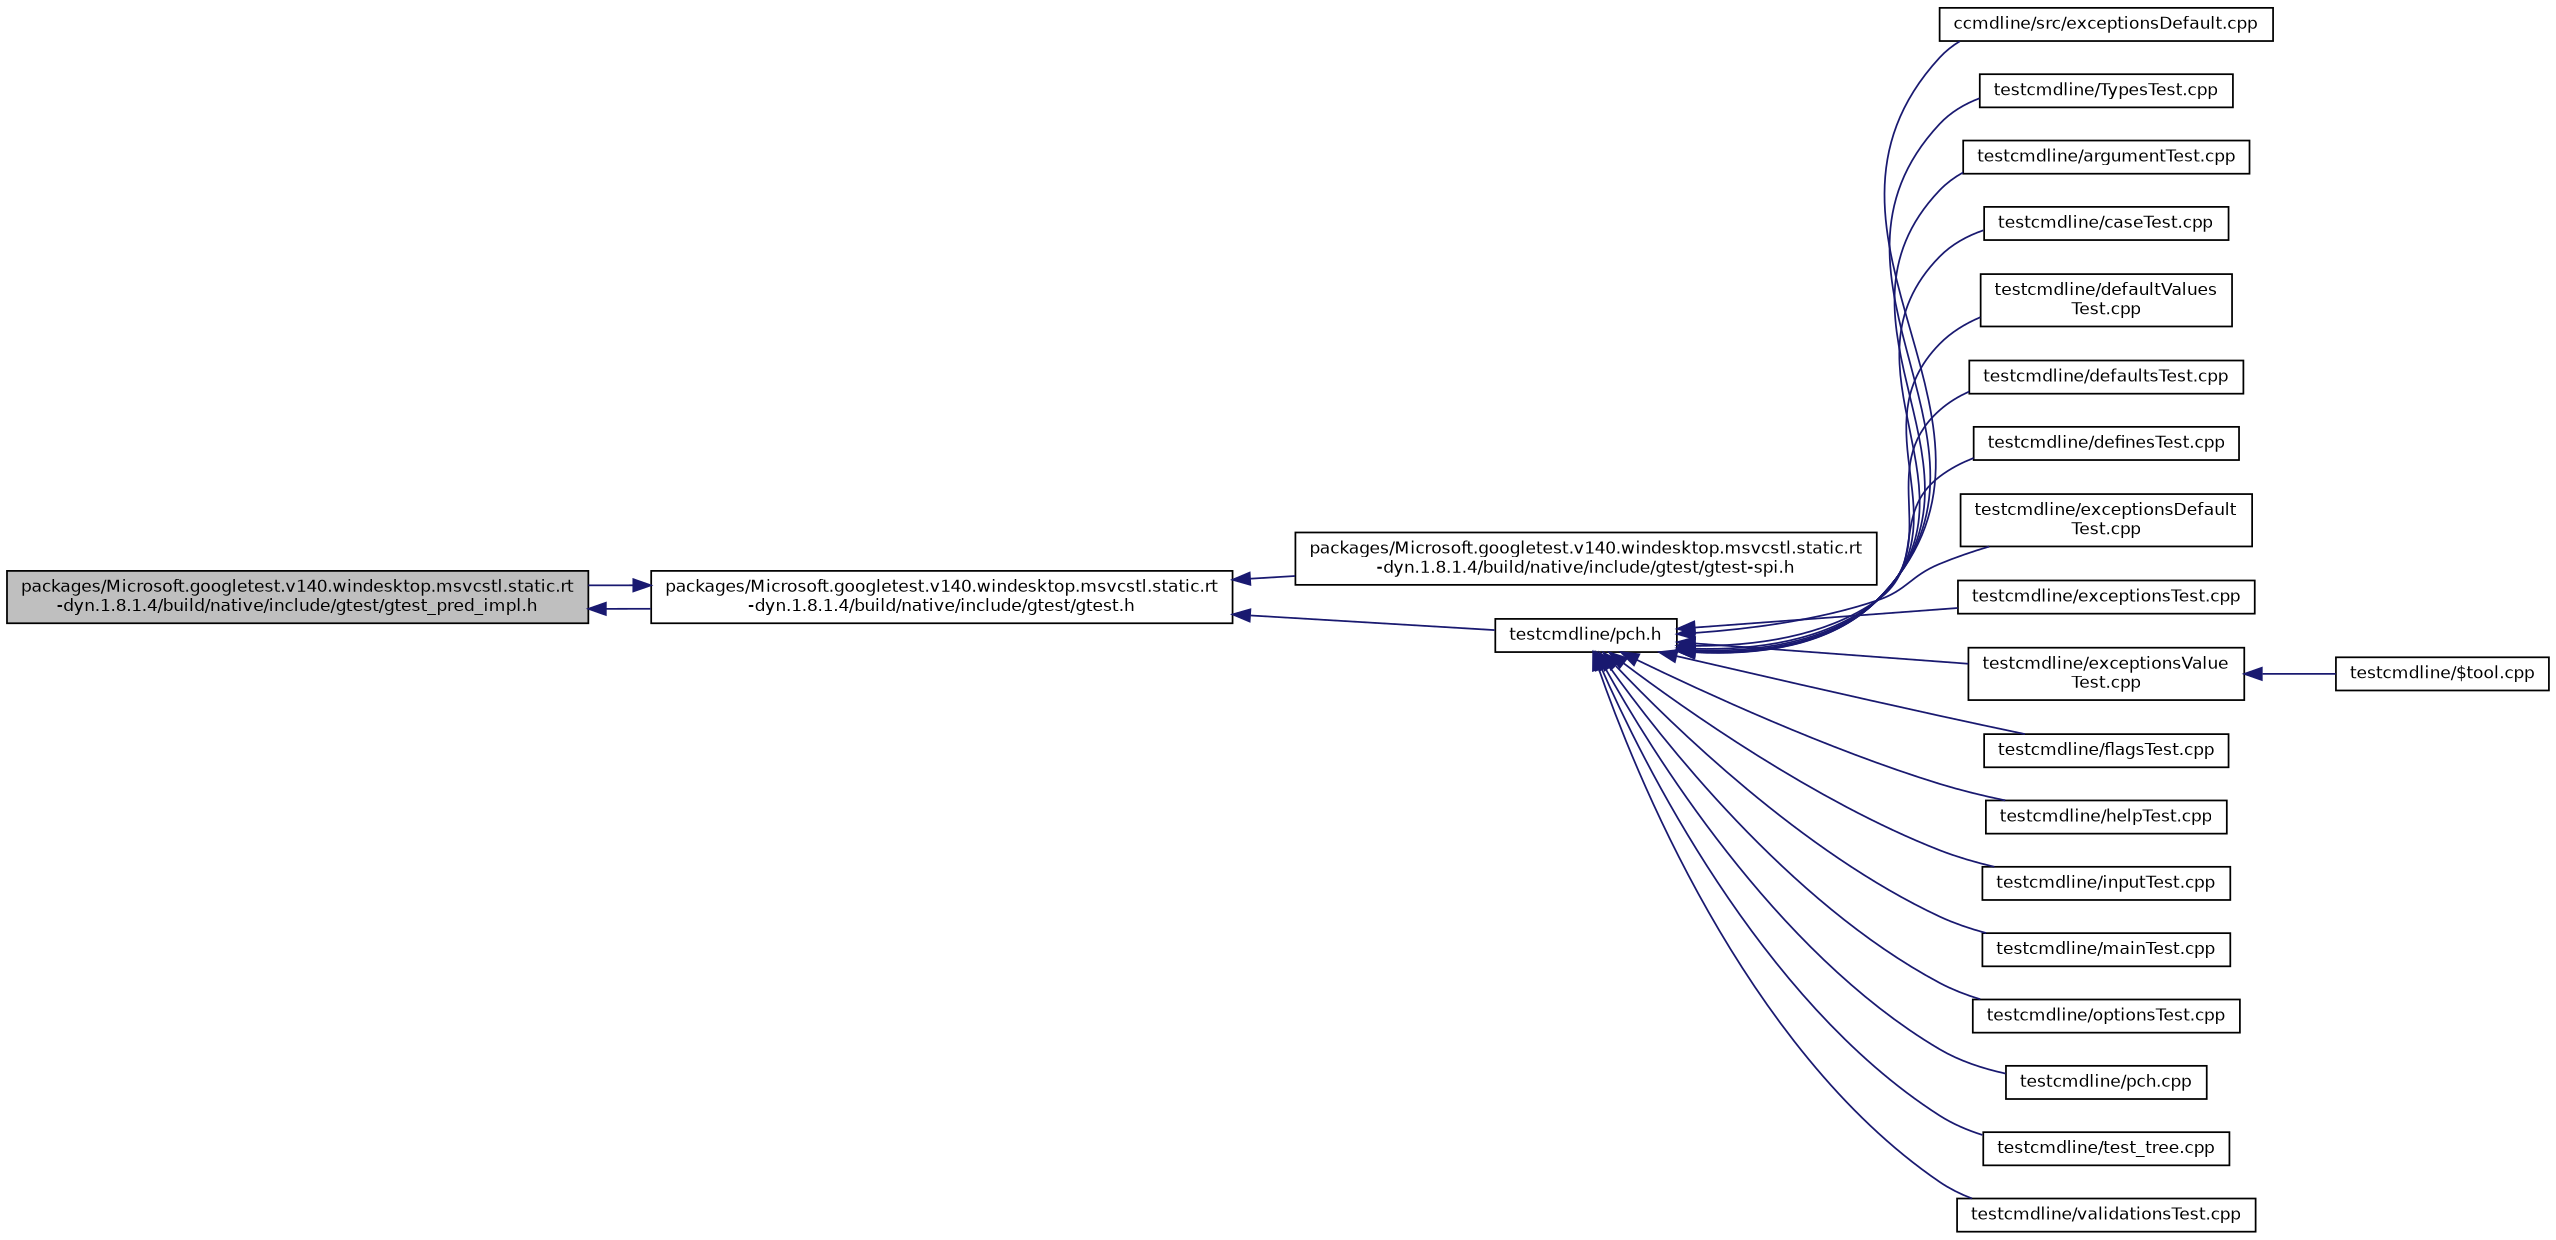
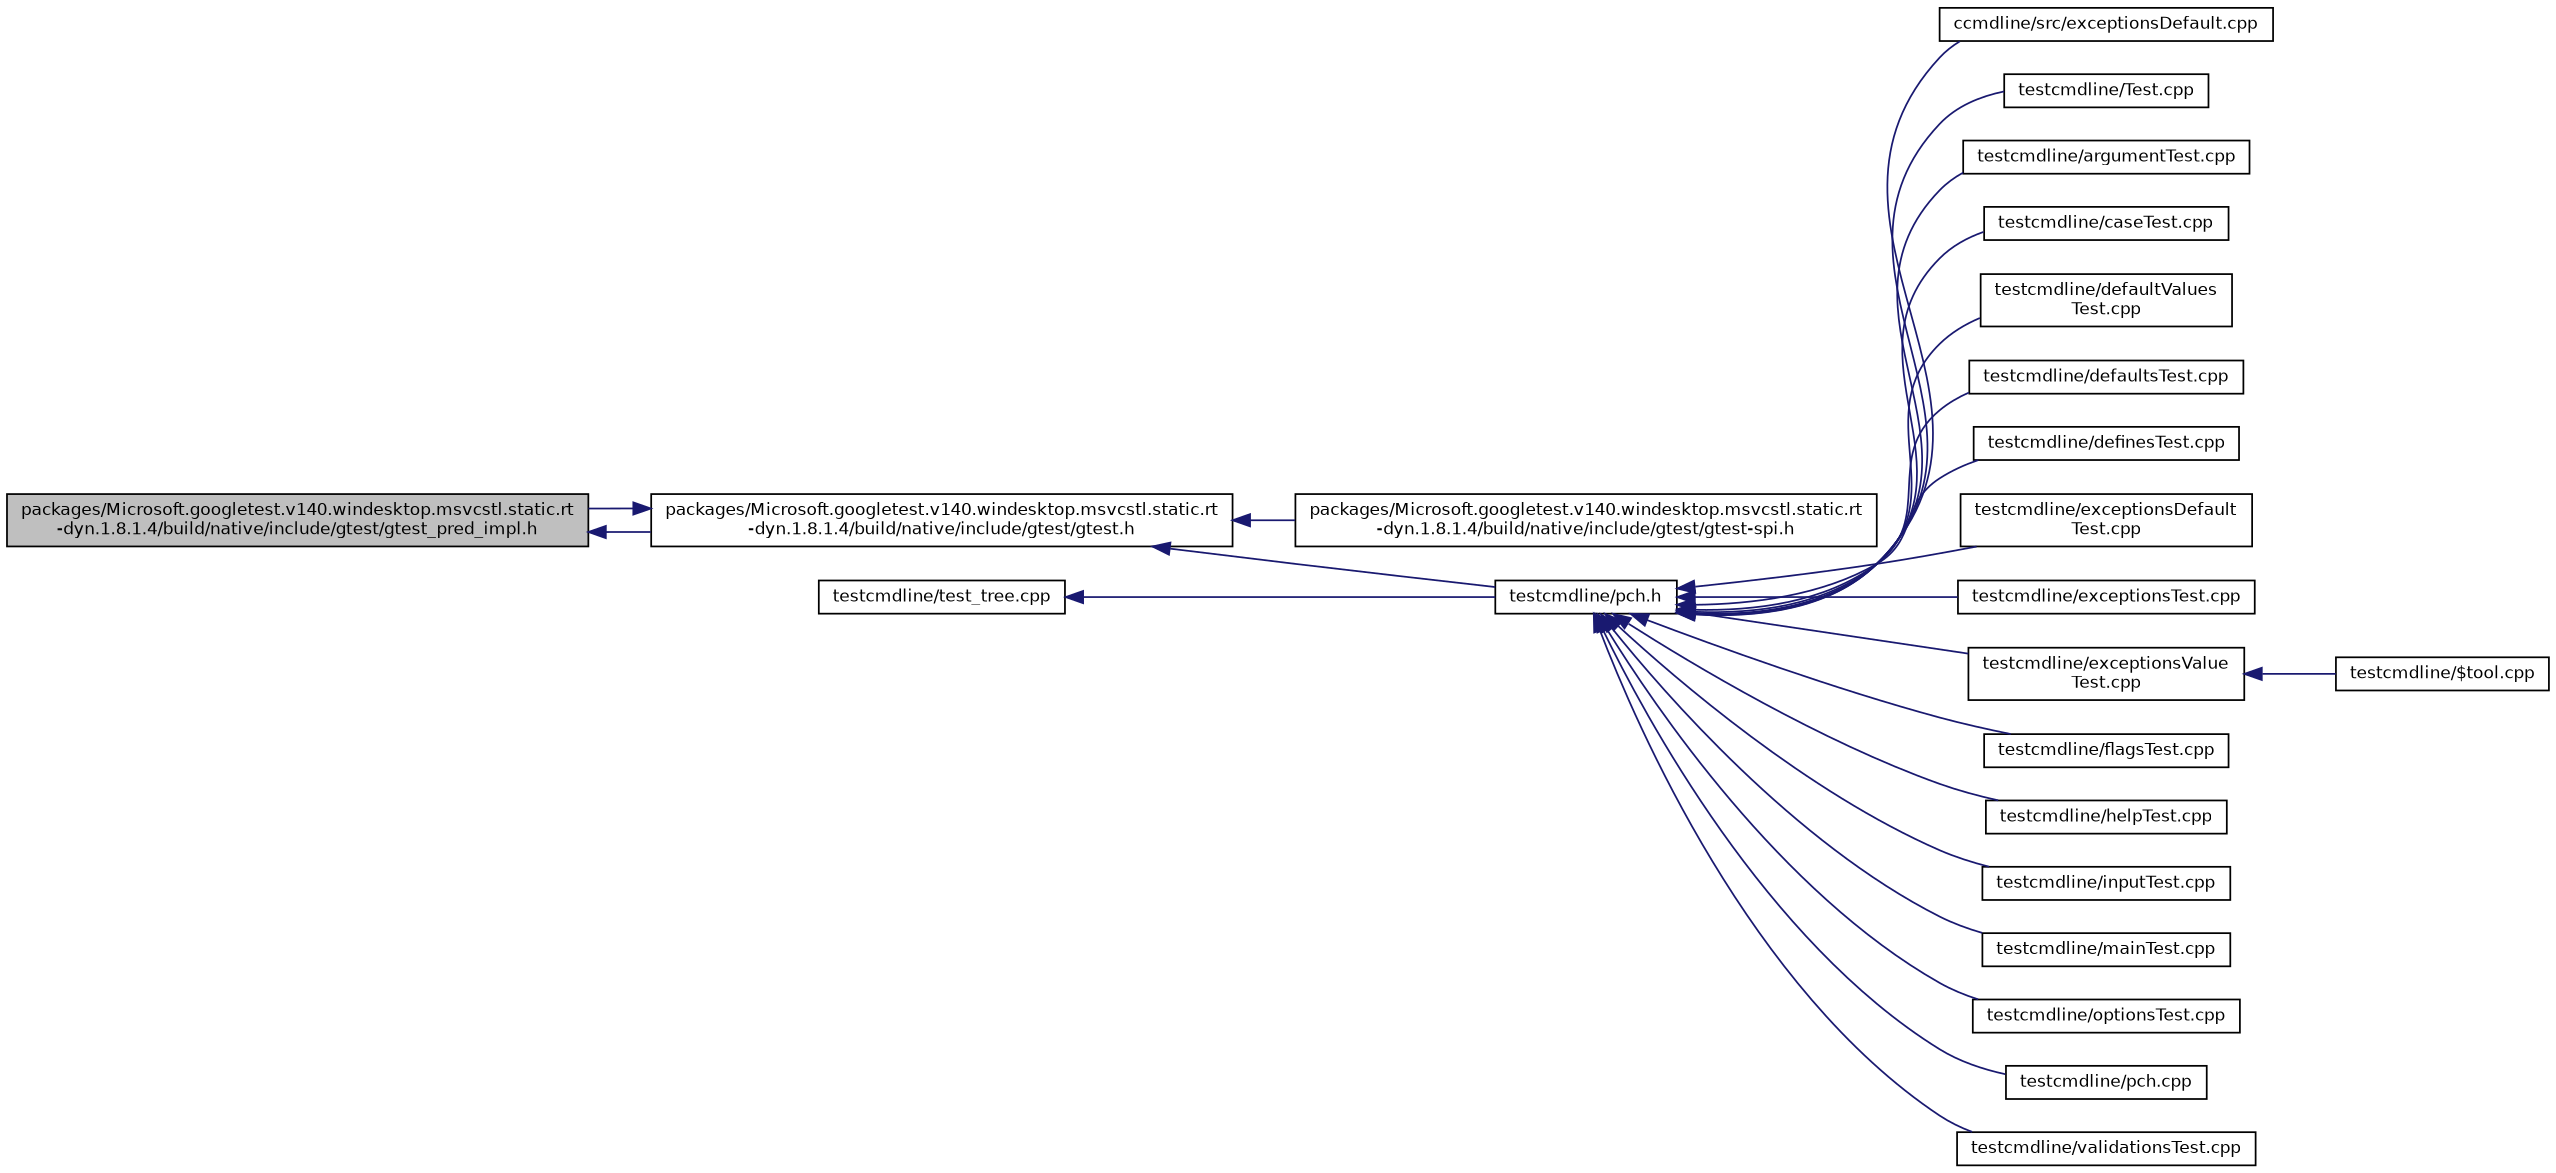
(2106, 91) -> (2106, 91)
(1755, 934) -> (1289, 597)
